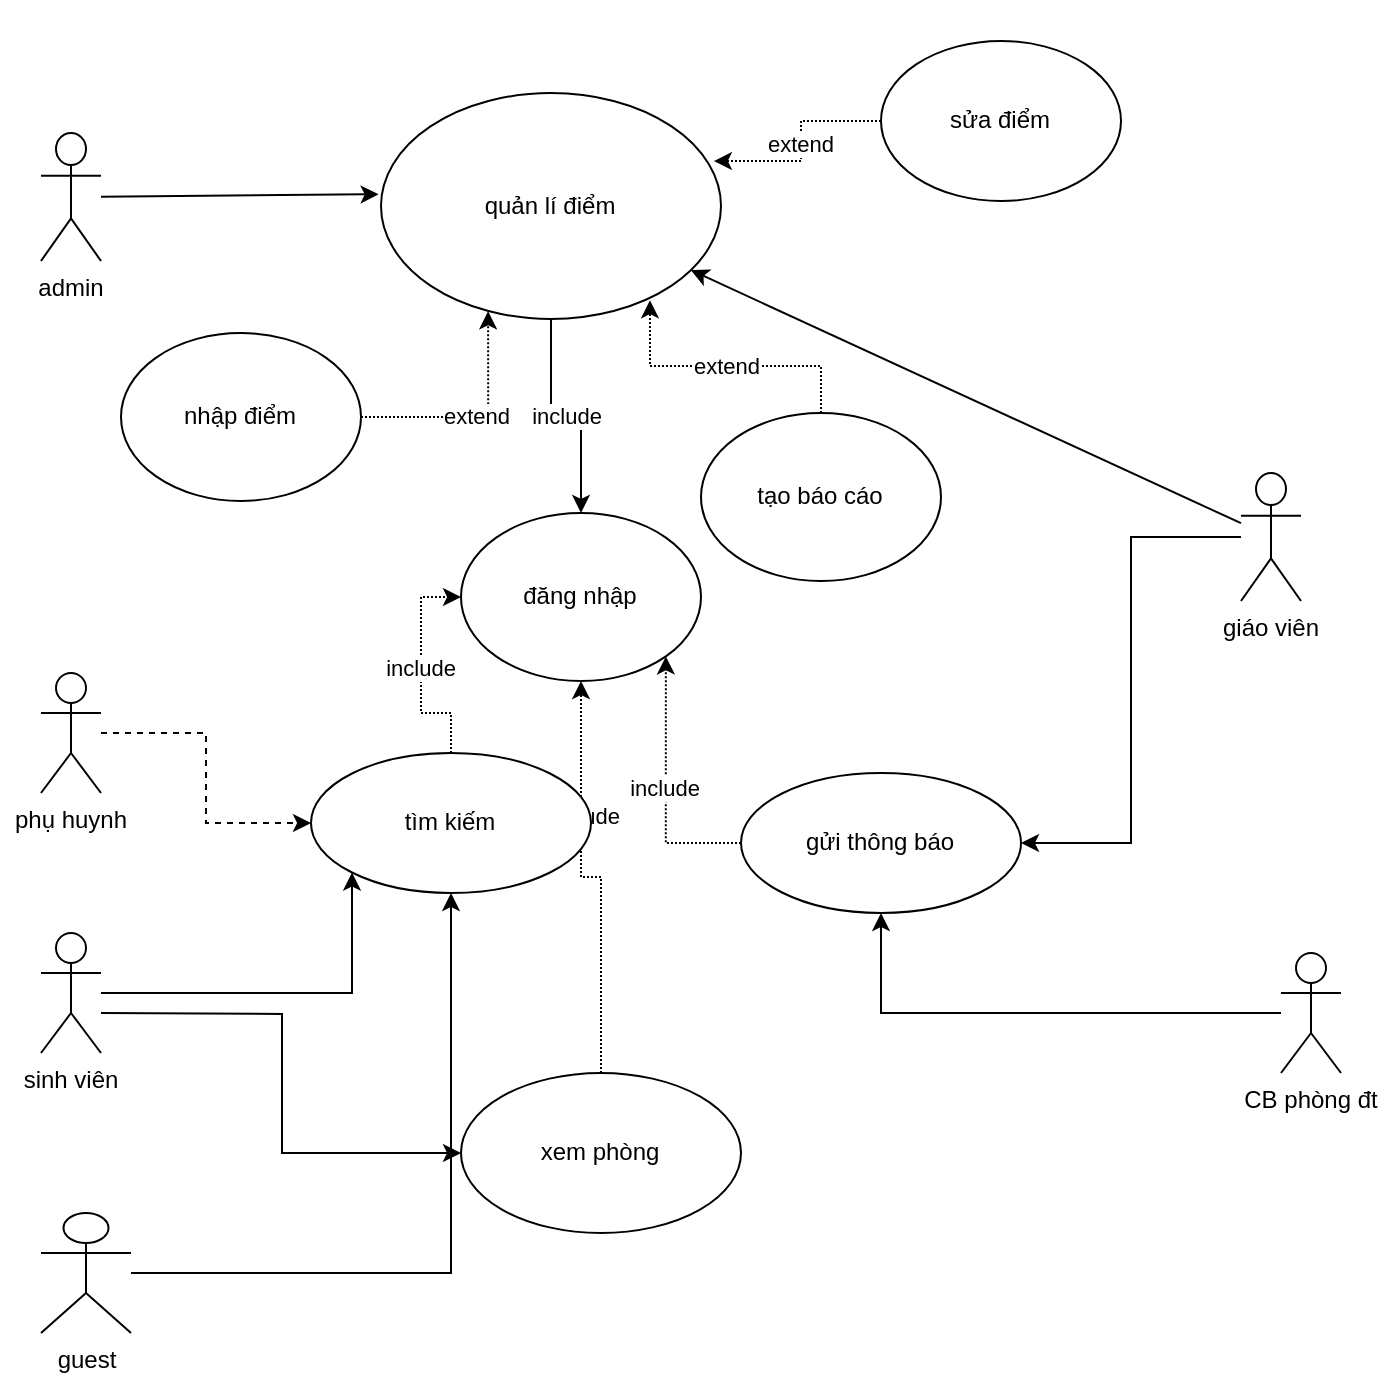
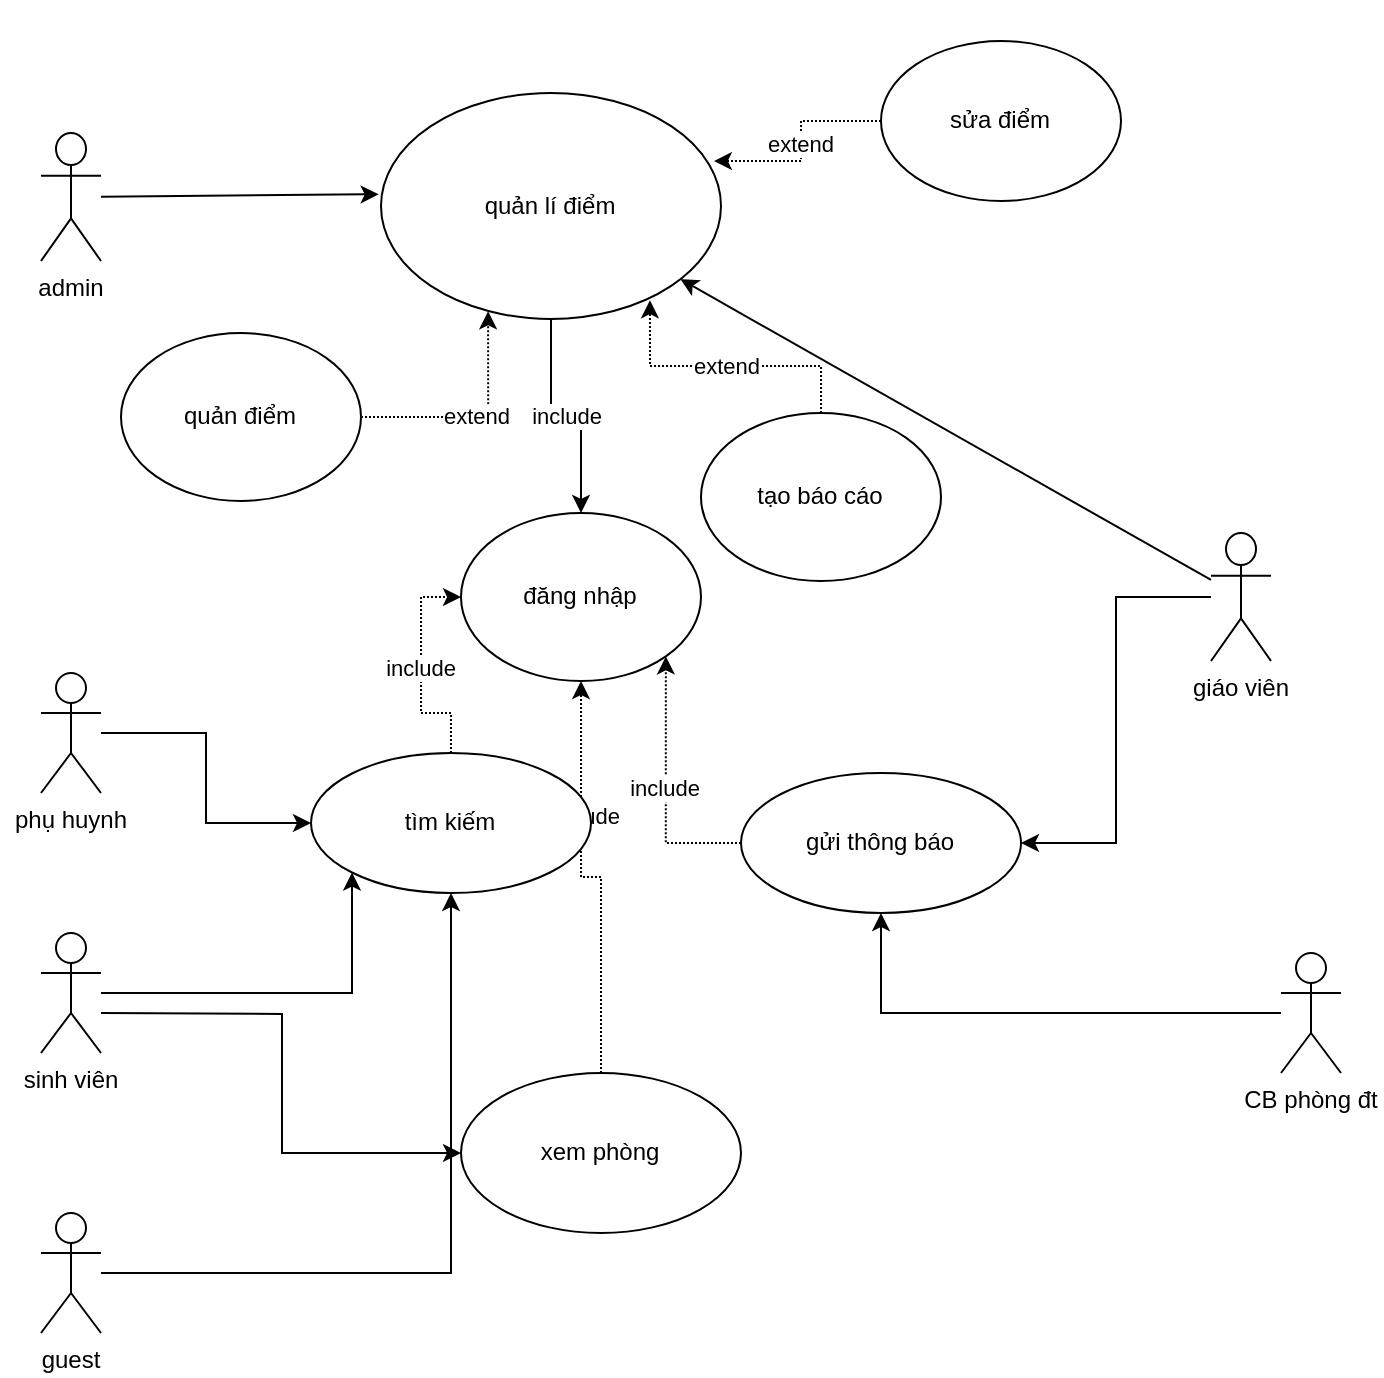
(241, 417) -> (241, 417)
(1271, 537) -> (1241, 597)
(206, 773) -> (206, 773)
(86, 1273) -> (71, 1273)
